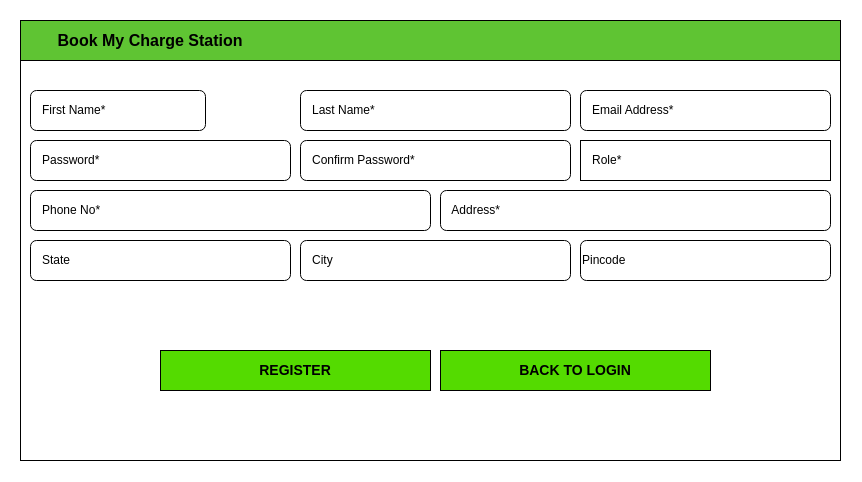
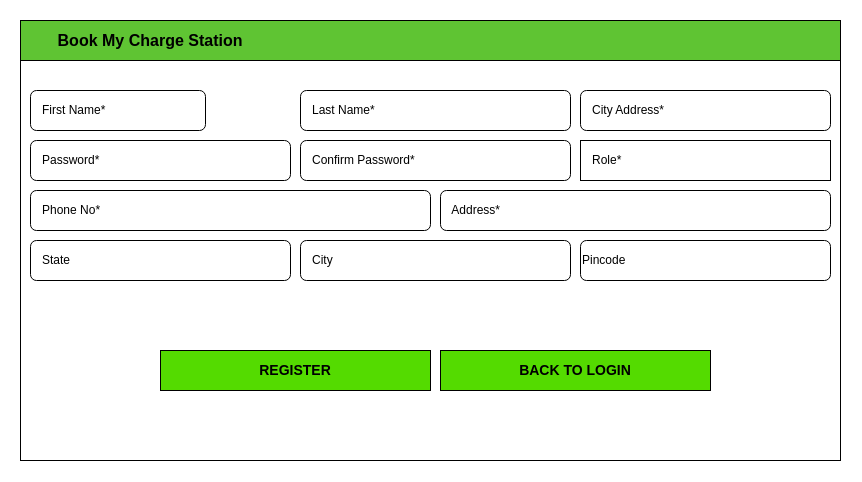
(625, 111) -> (623, 111)
